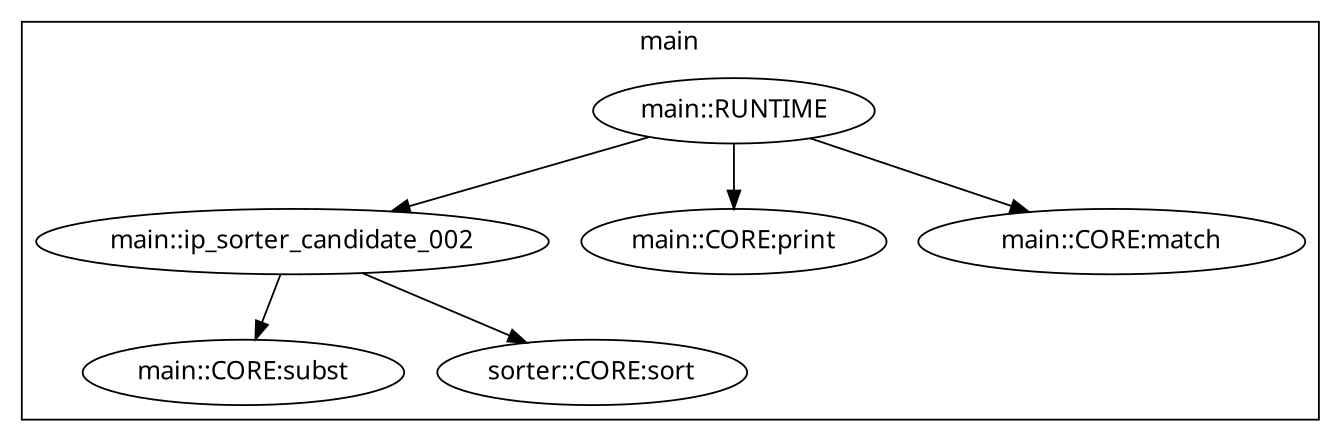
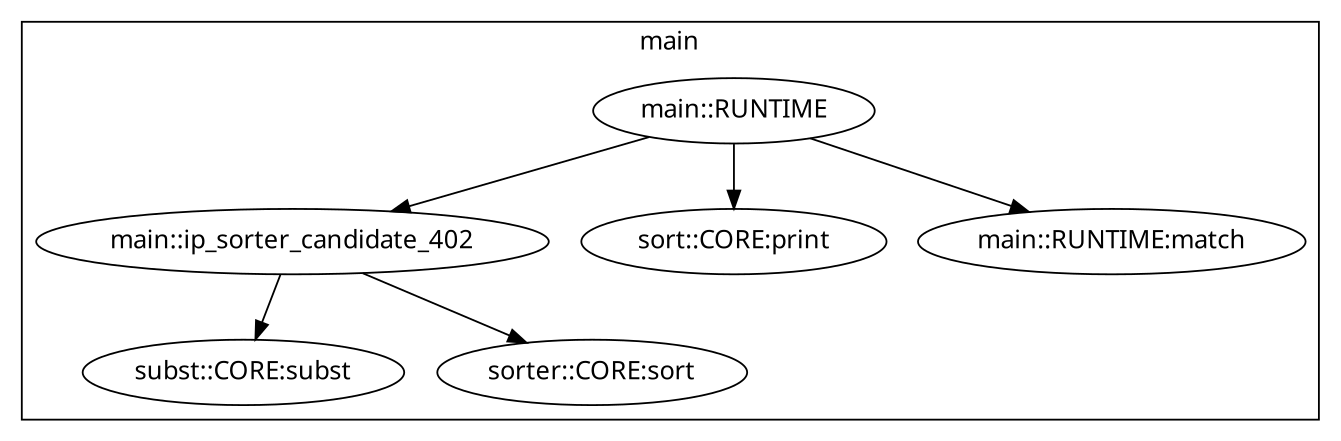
(292, 242) -> (292, 242)
(734, 242) -> (734, 242)
(1112, 242) -> (1112, 242)
(243, 372) -> (243, 372)
